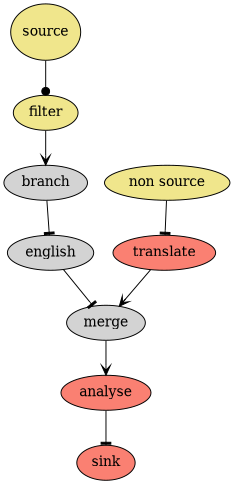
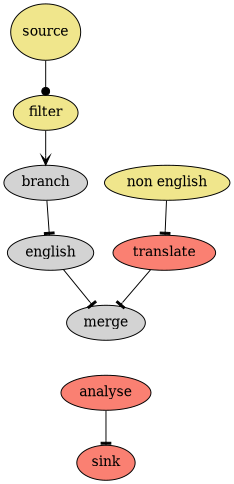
(167, 183) -> (167, 183)
(137, 286) -> (137, 286)
(106, 353) -> none
